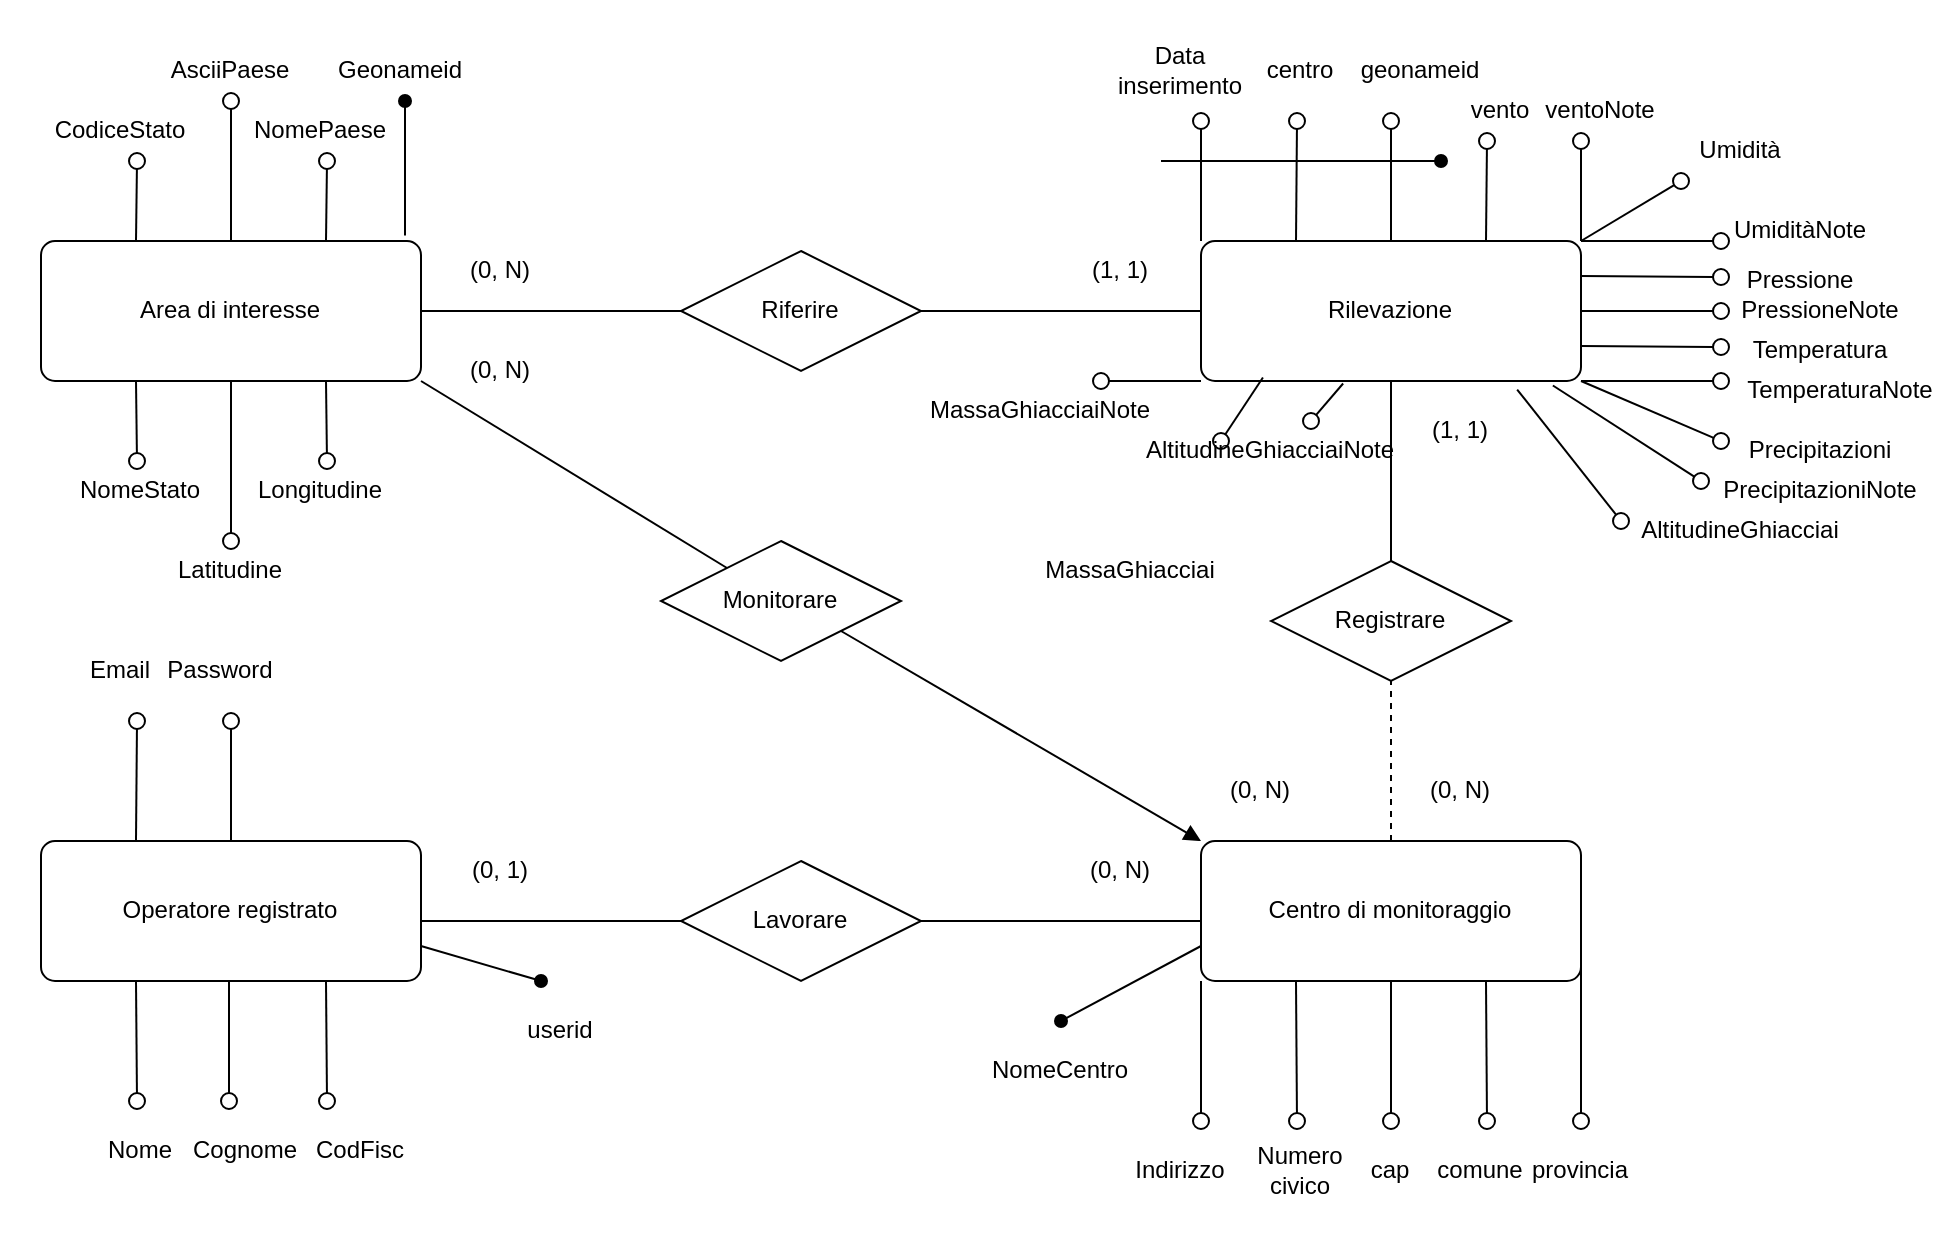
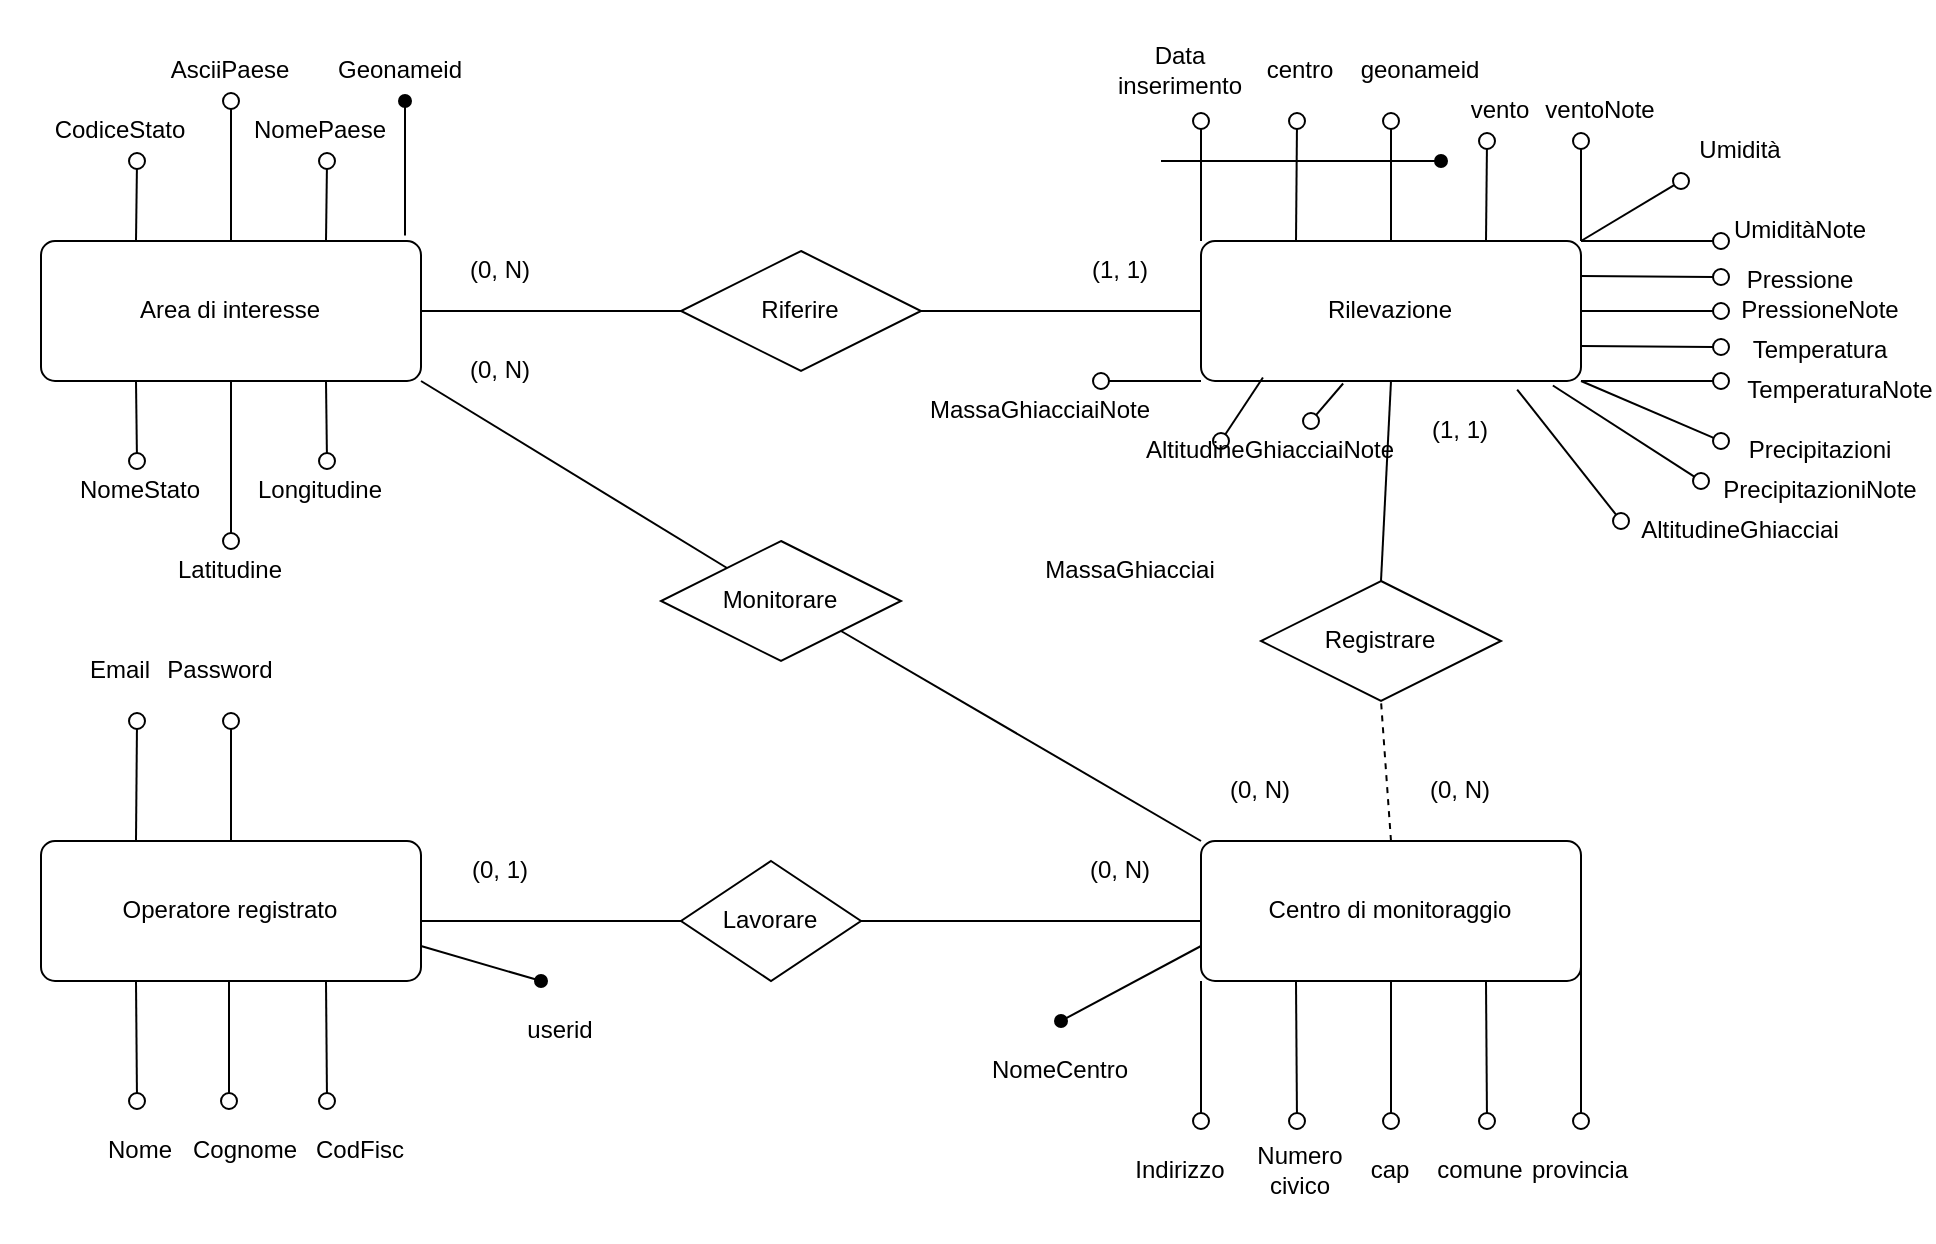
(1391, 621) -> (1381, 641)
(1185, 832) -> (1191, 835)
(801, 921) -> (771, 921)
